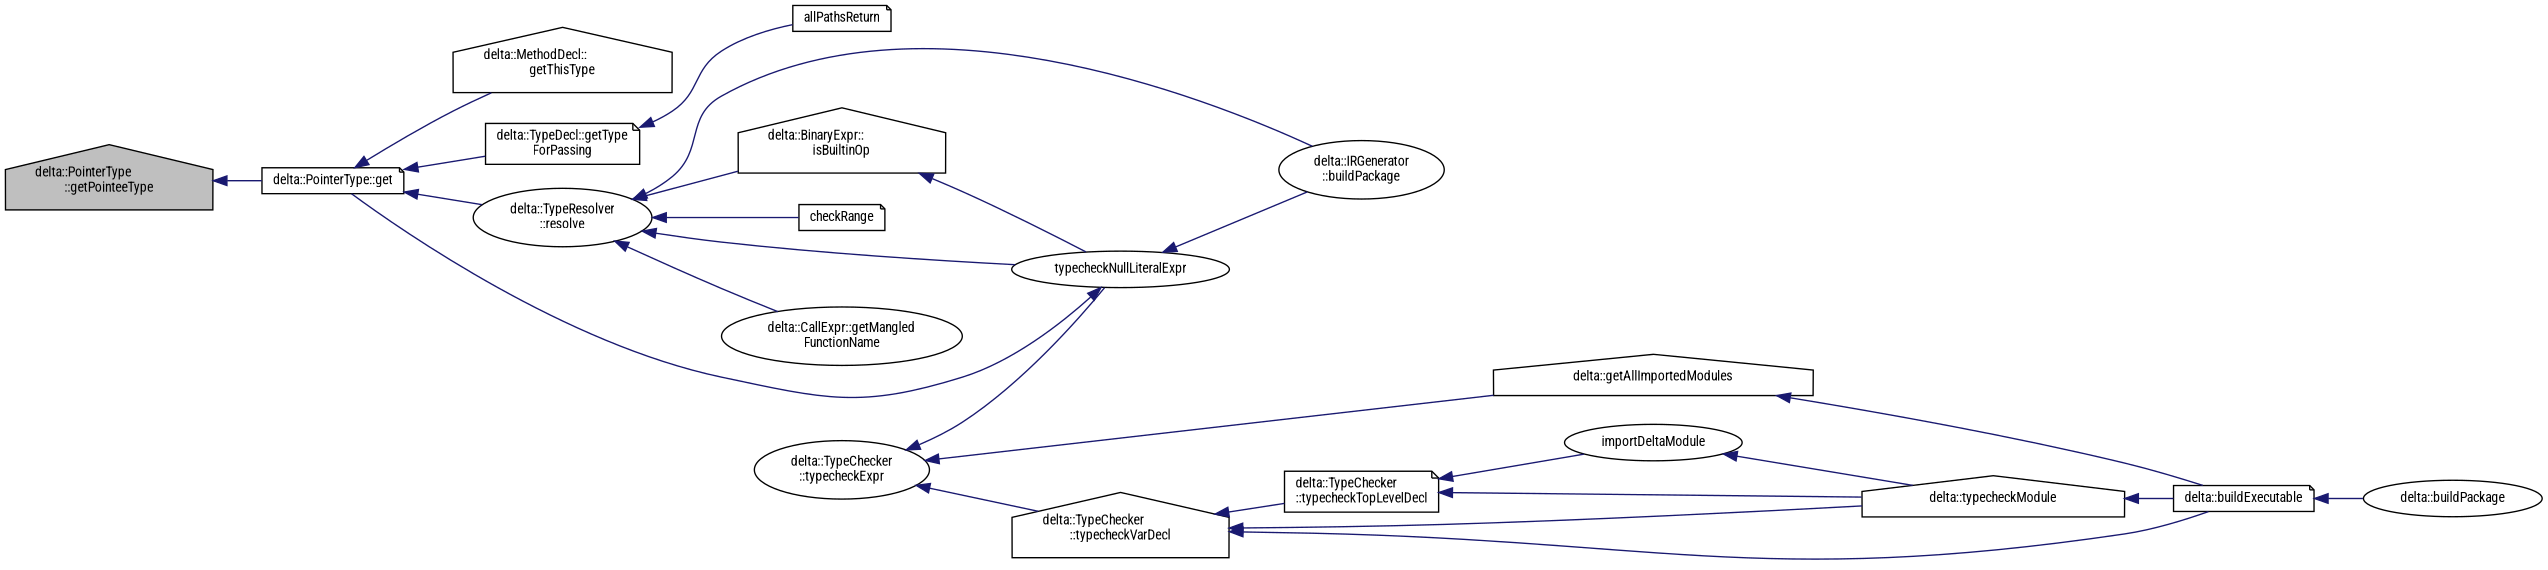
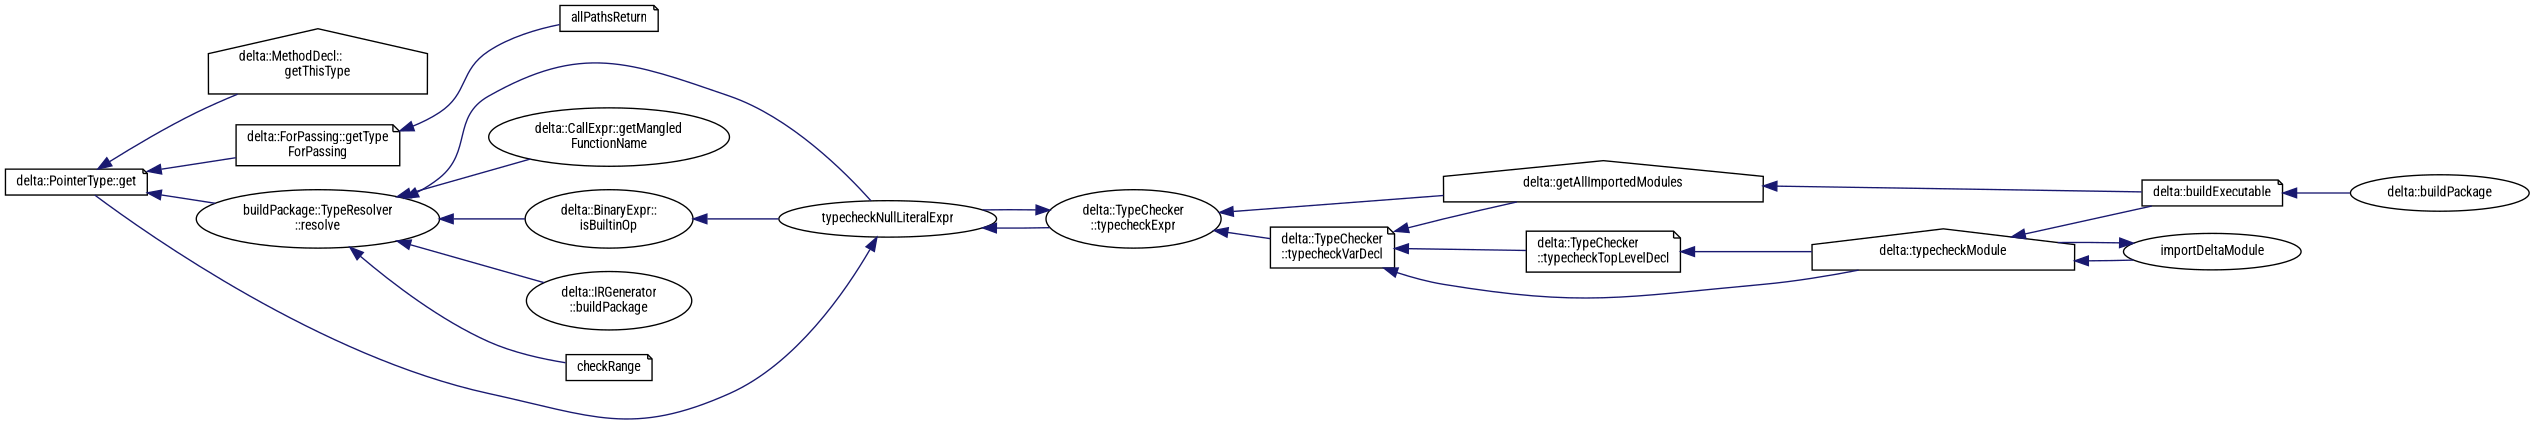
(563, 144) -> (318, 145)
(842, 144) -> (609, 219)
(109, 181) -> none
(563, 218) -> (318, 219)
(1241, 219) -> (1023, 228)
(1518, 465) -> (2111, 261)
(1121, 529) -> (1332, 248)
(1728, 557) -> (1462, 214)
